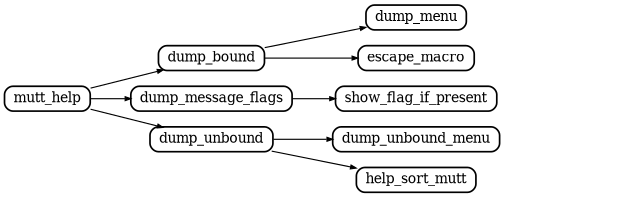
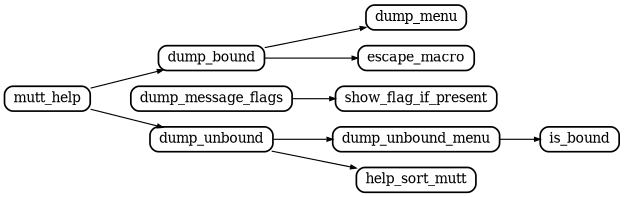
(108, 99) -> none
none -> (580, 139)
